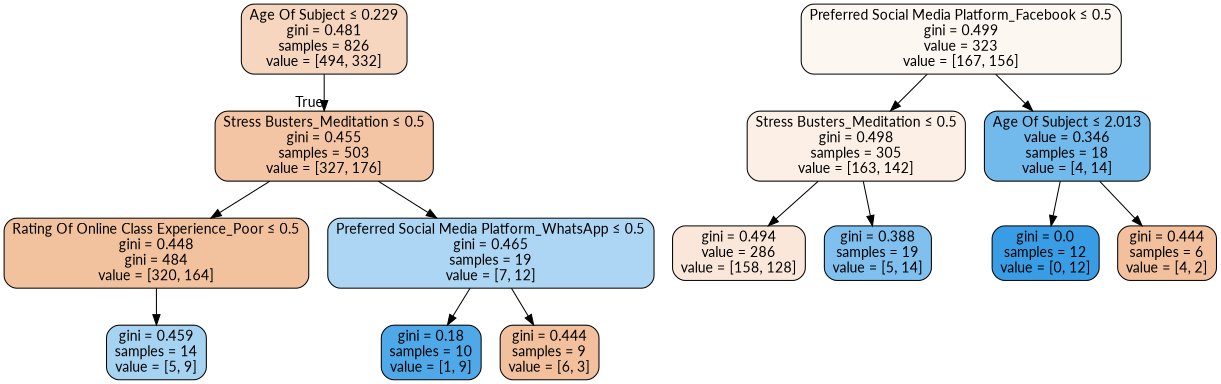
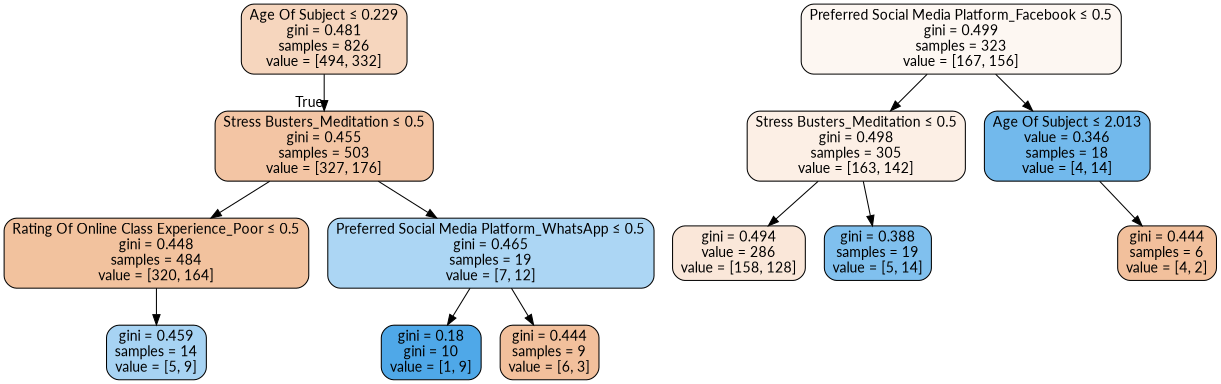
(961, 46) -> (961, 46)
(1046, 253) -> none
(156, 260) -> (156, 260)
(431, 352) -> (431, 352)
